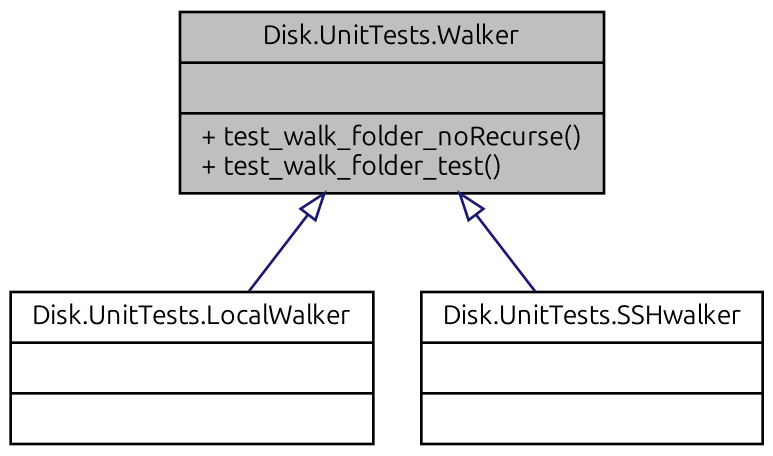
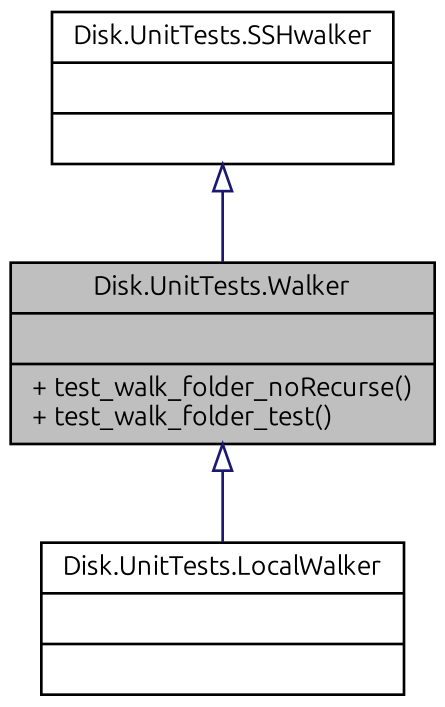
(506, 253) -> (223, 227)
